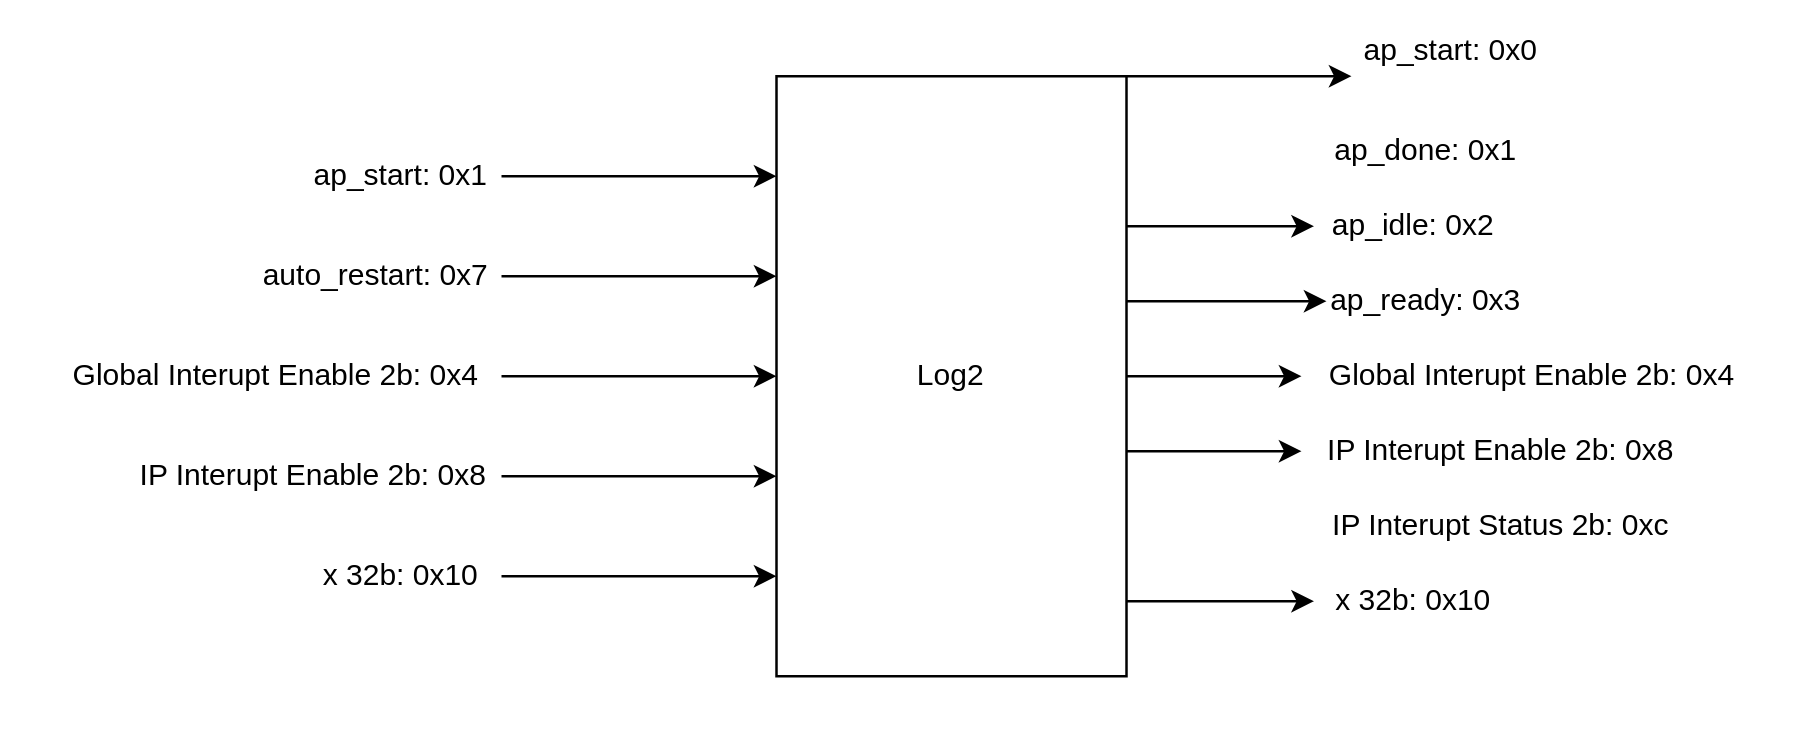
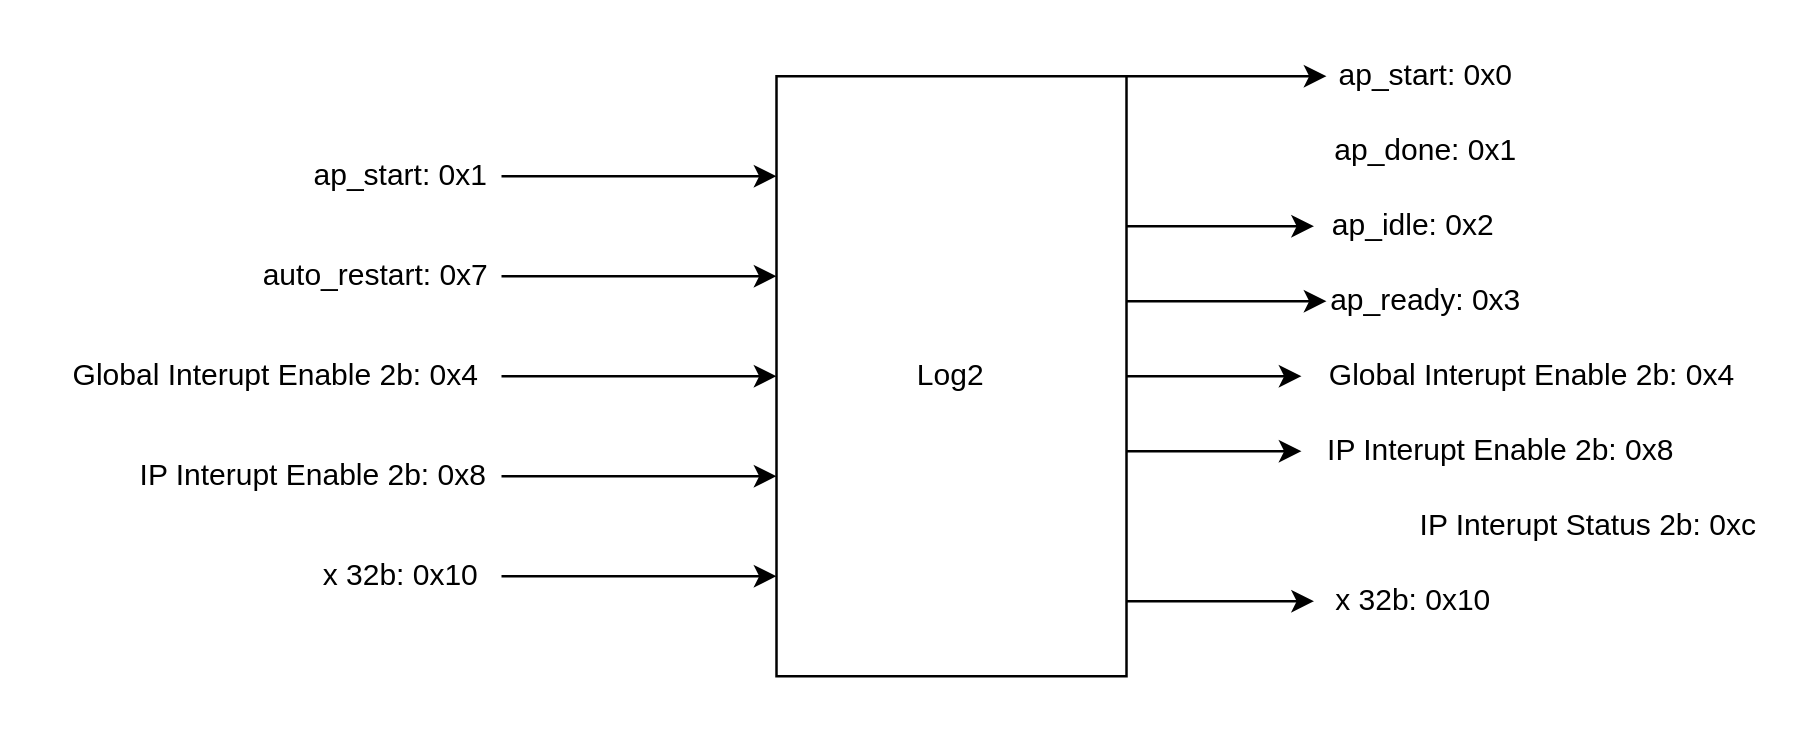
(1451, 51) -> (1426, 76)
(1501, 526) -> (1589, 526)
